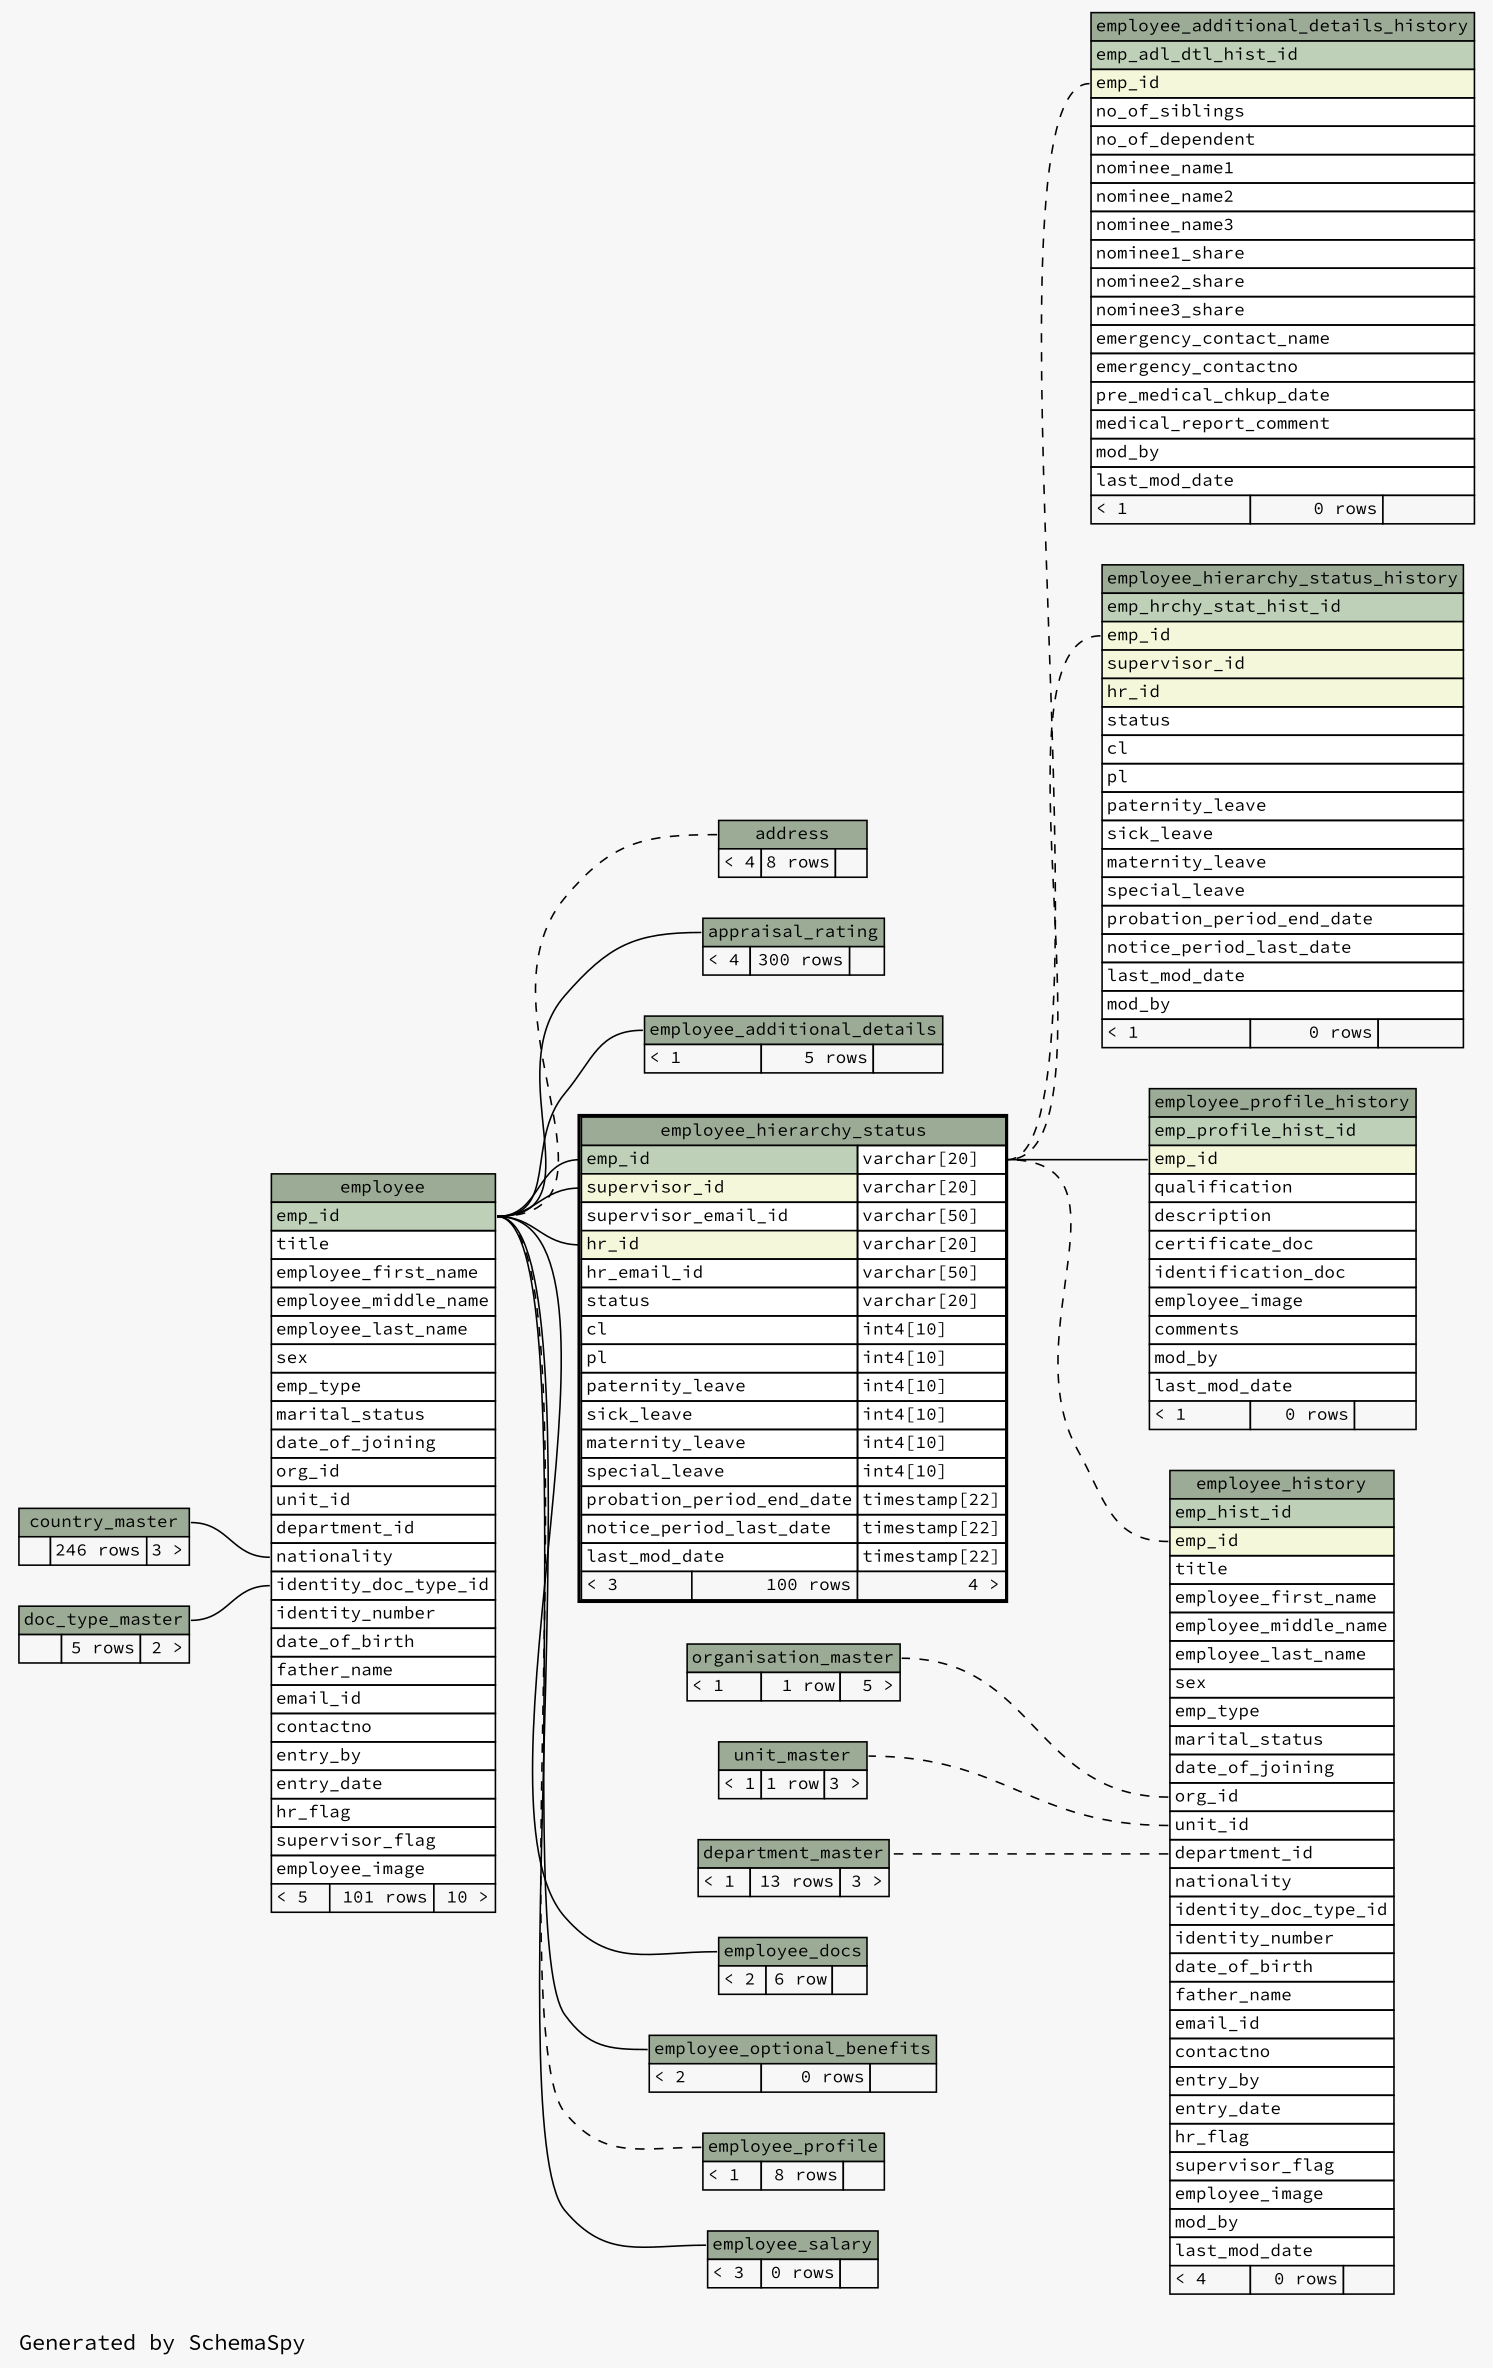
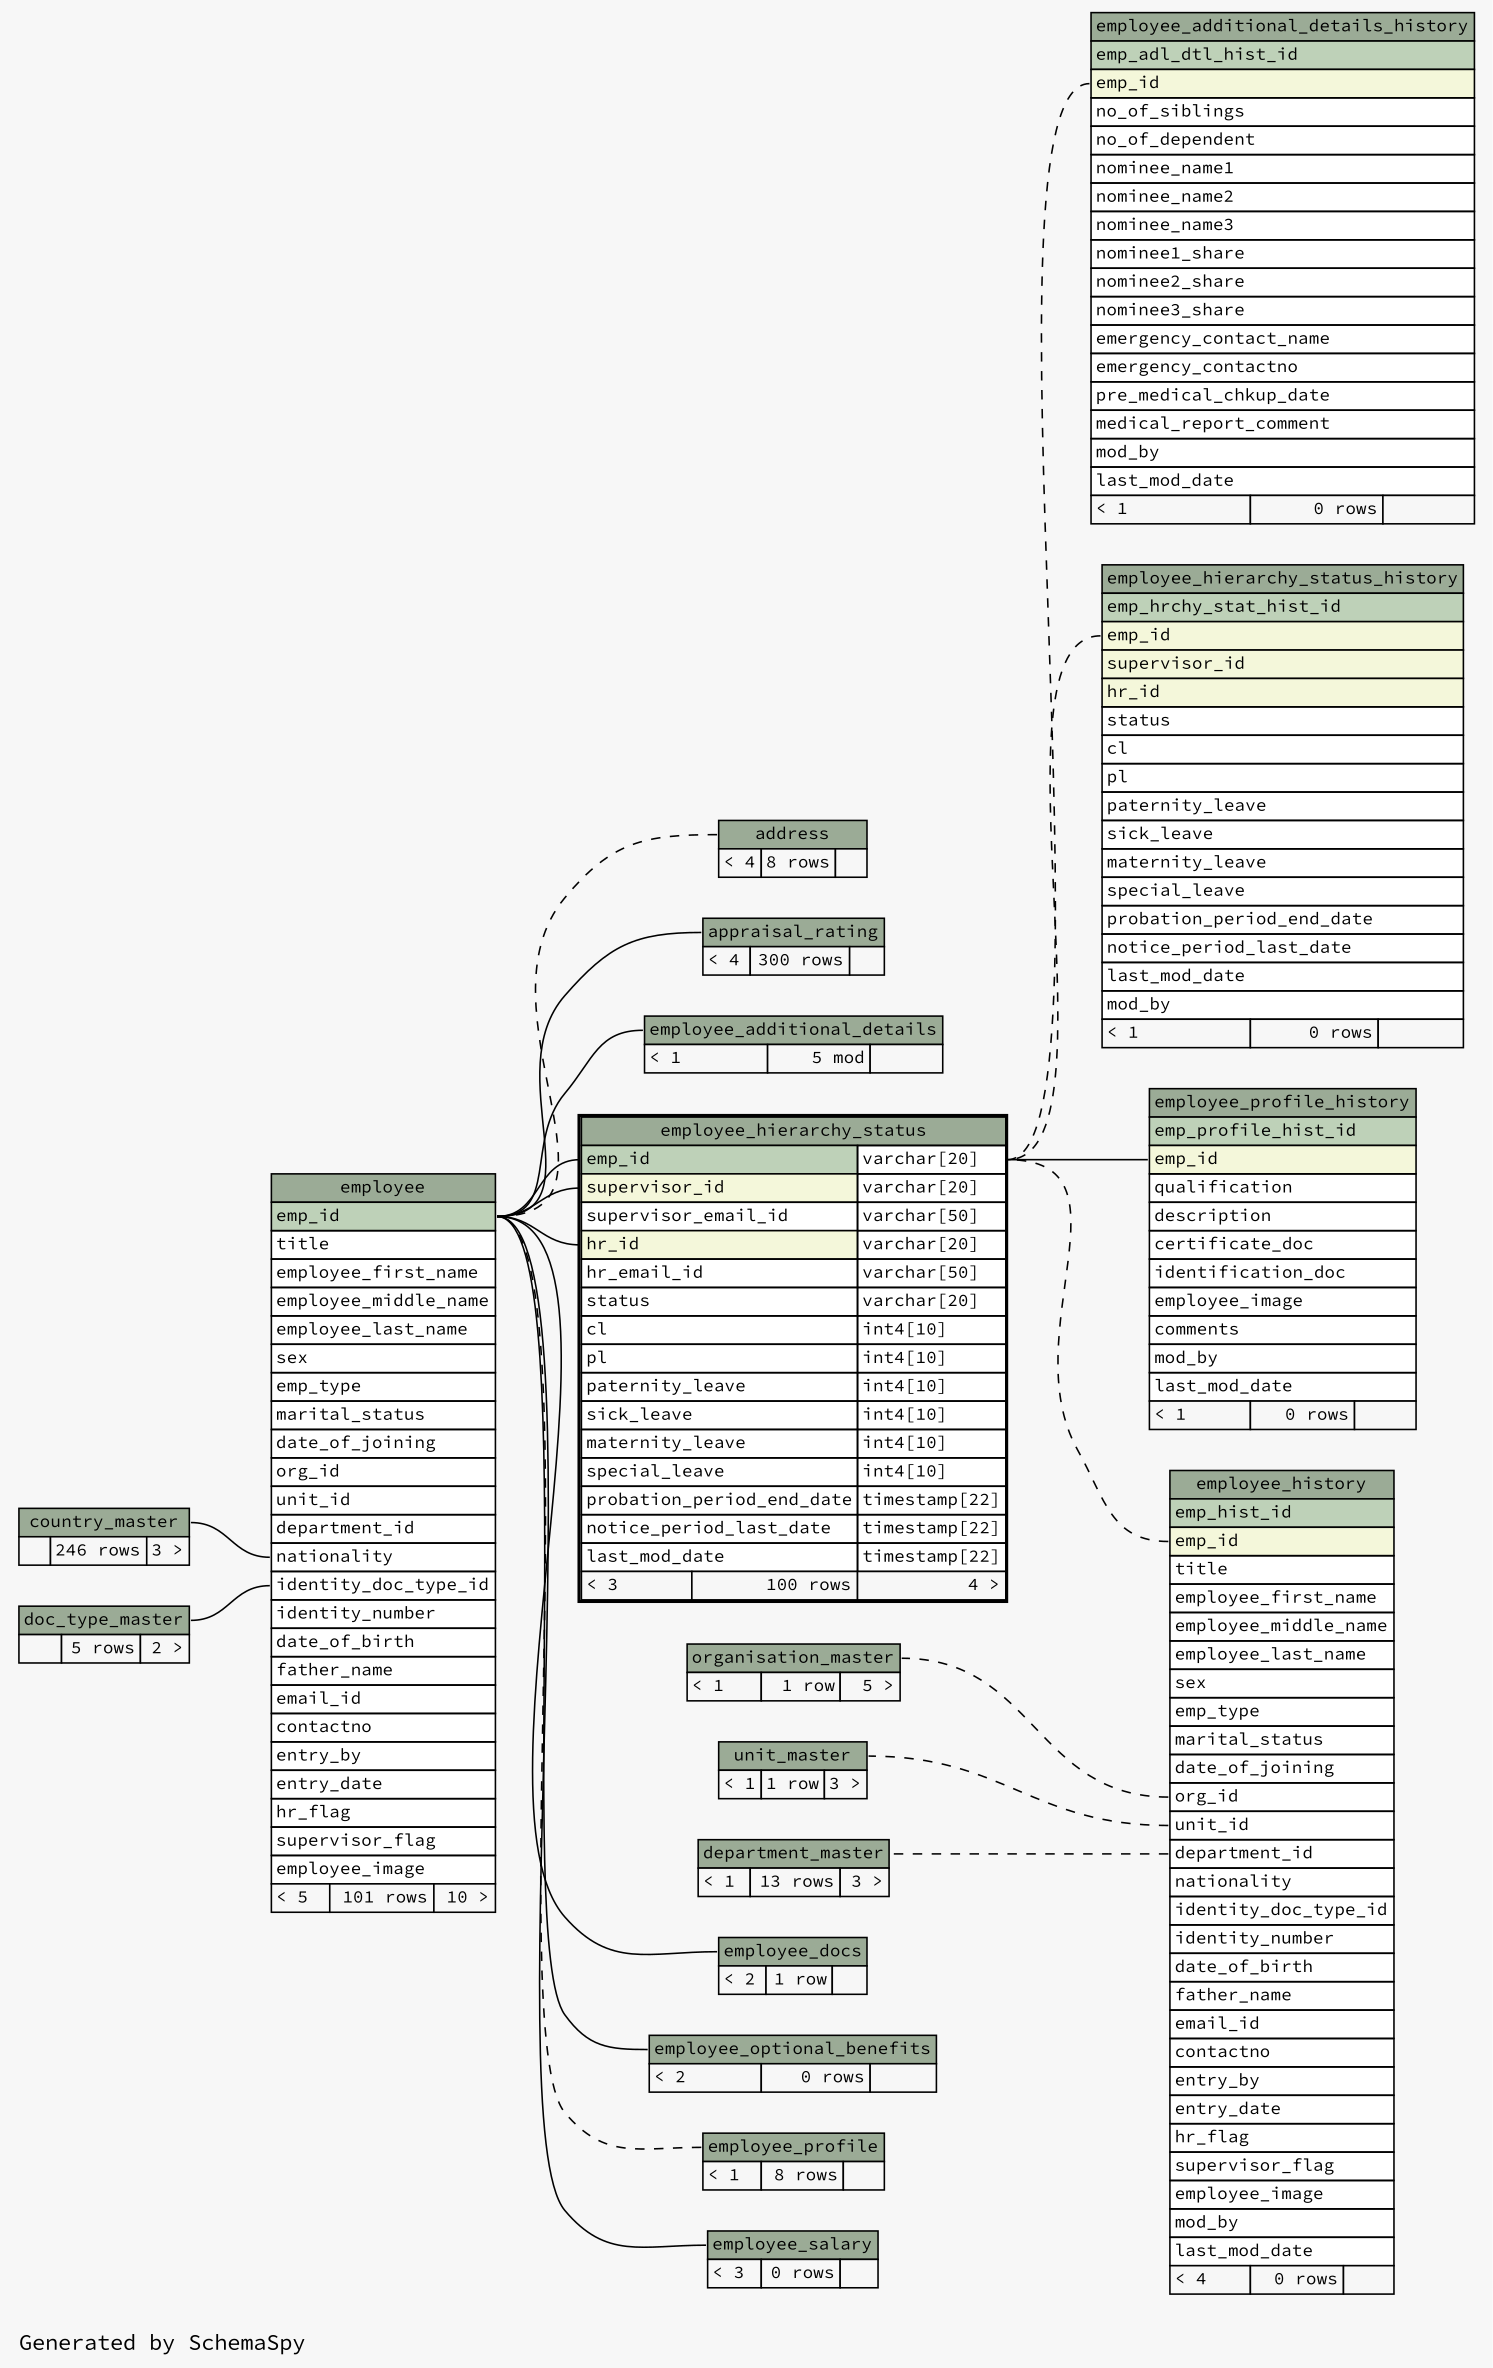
(836, 1058) -> (839, 1058)
(801, 1979) -> (801, 1979)
